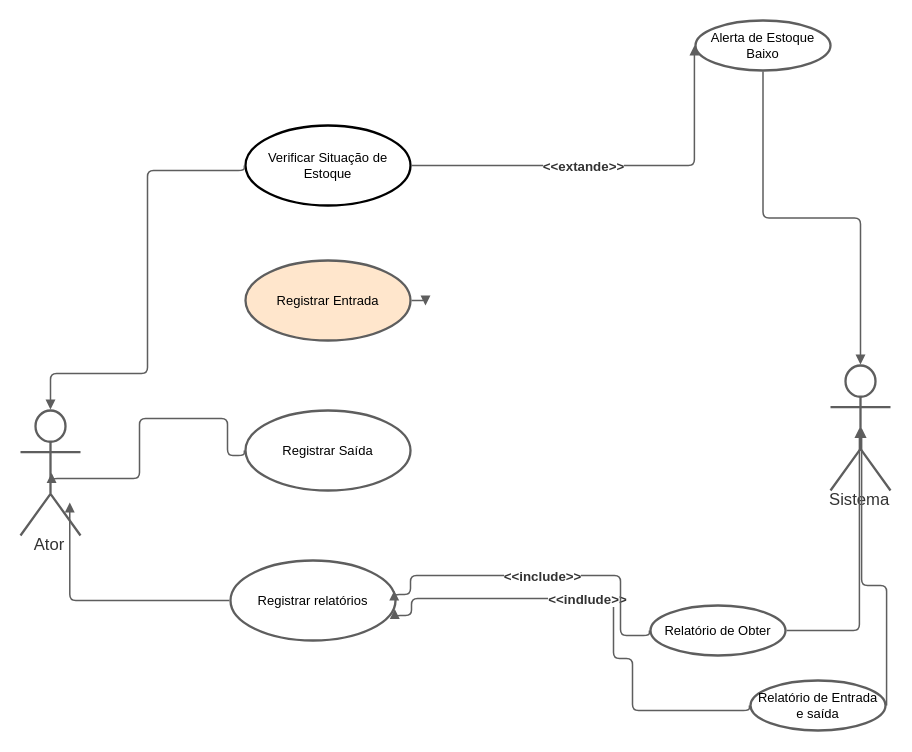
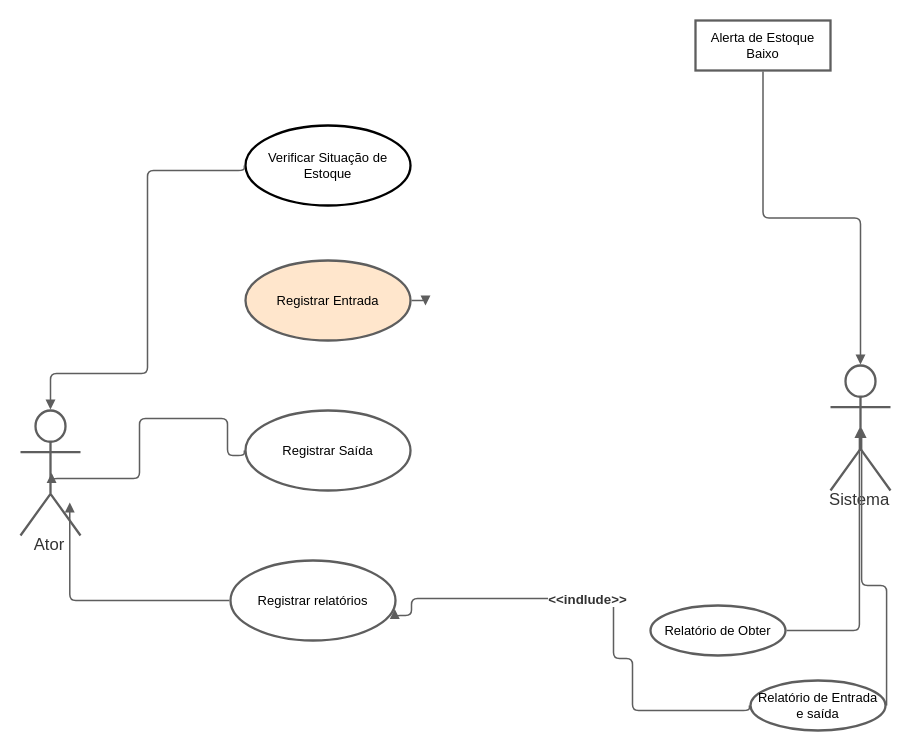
(763, 46) -> (763, 46)
(607, 166) -> none
(542, 576) -> none
